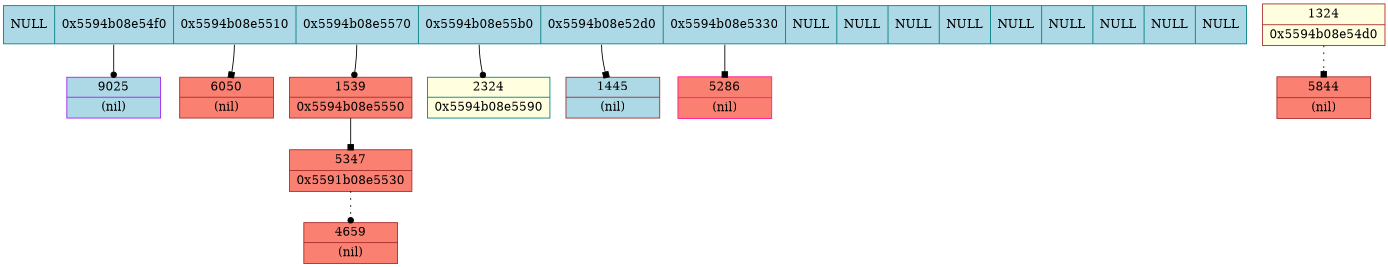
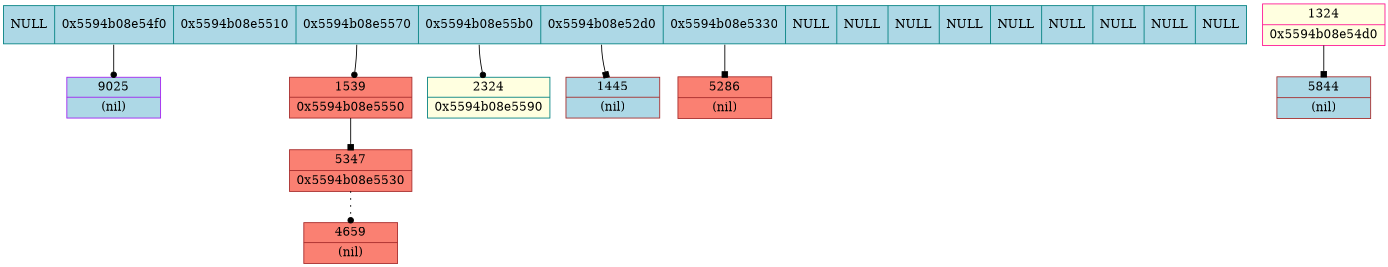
(1324, 25) -> (1324, 25)
(1324, 58) -> (1324, 58)
(227, 98) -> none
(725, 98) -> (725, 98)
(1324, 98) -> (1324, 98)
(351, 181) -> (351, 181)
